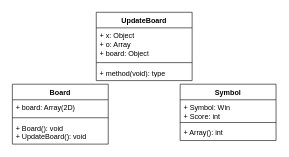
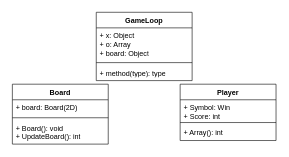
(144, 21) -> (144, 21)
(136, 74) -> (137, 74)
(228, 93) -> (228, 93)
(49, 108) -> (49, 108)
(54, 133) -> (52, 133)
